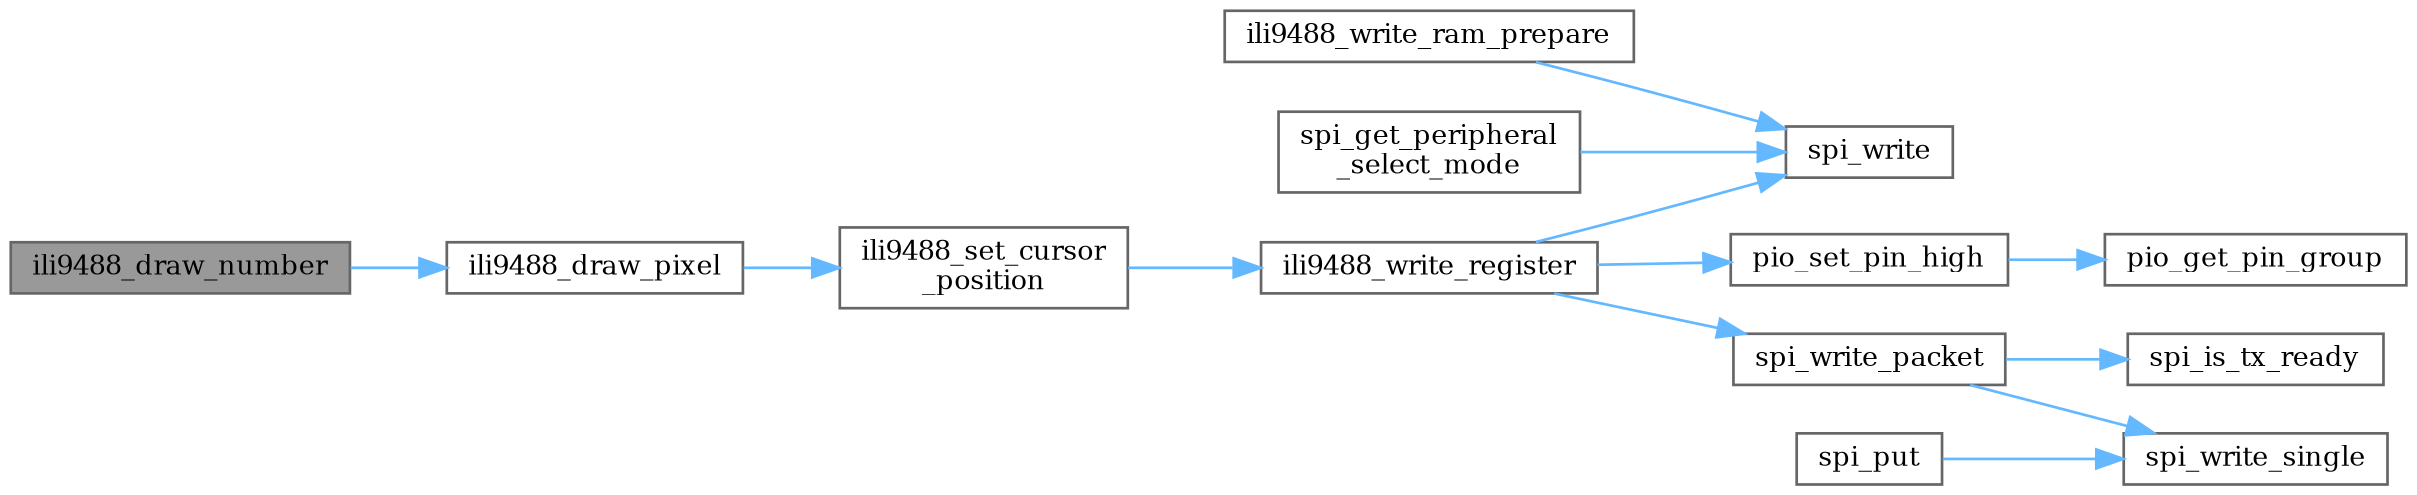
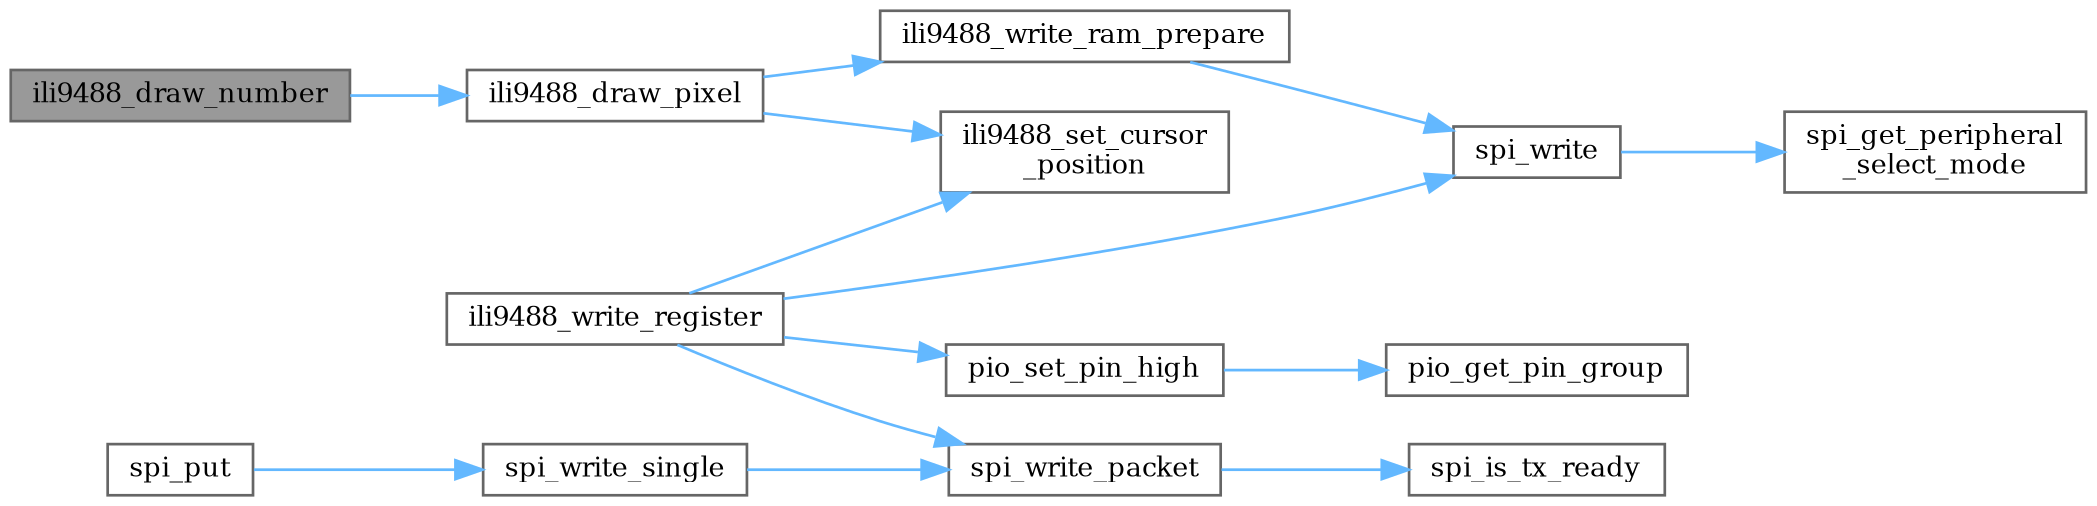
none -> (809, 71)
(1669, 152) -> (1689, 152)
(1180, 268) -> (816, 248)
(2049, 406) -> (834, 470)
